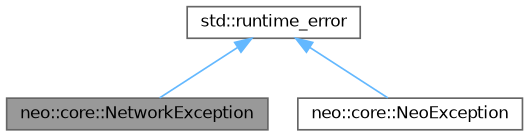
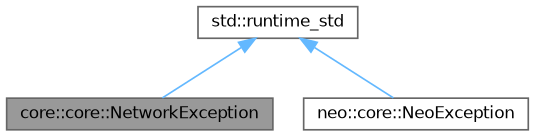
(274, 22) -> (278, 22)
(137, 114) -> (140, 114)
